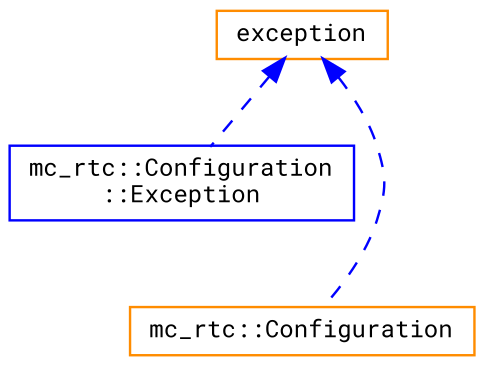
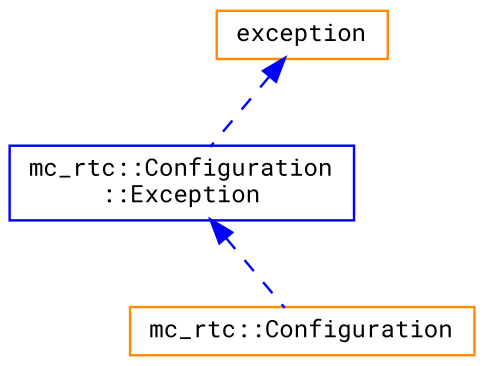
(383, 195) -> (255, 273)
